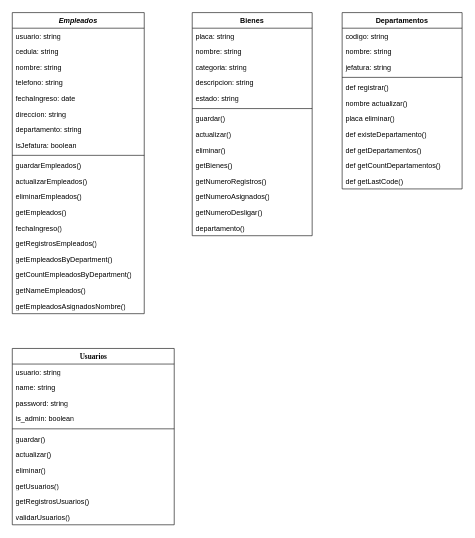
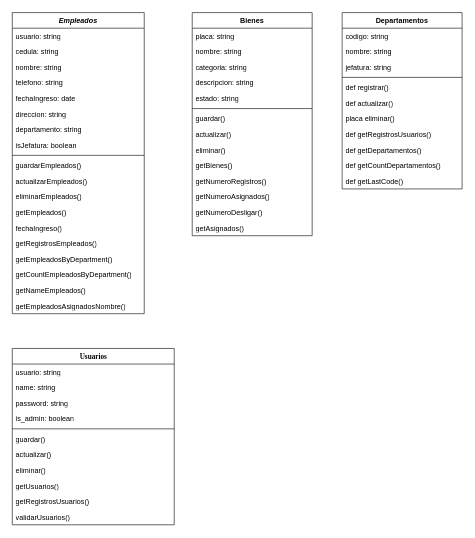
(381, 104) -> (375, 104)
(392, 135) -> (396, 135)
(224, 228) -> (223, 228)
